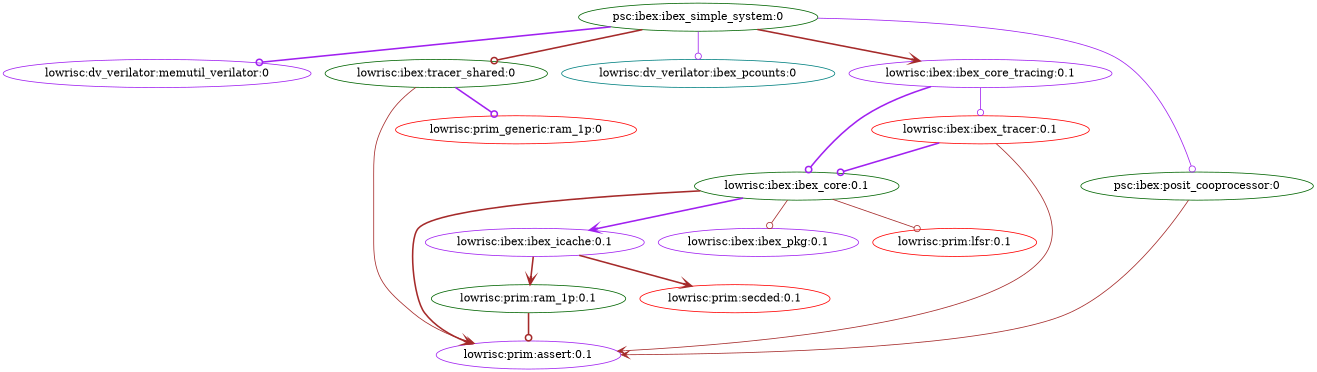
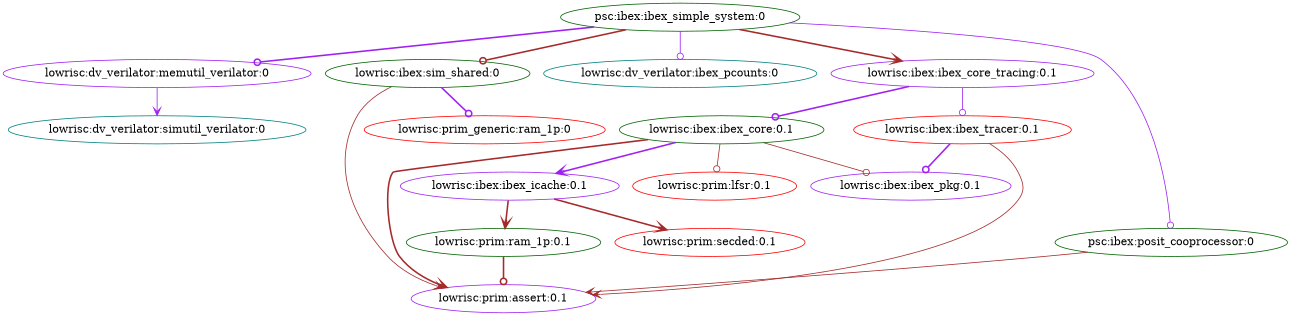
(436, 74) -> (428, 74)
none -> (157, 130)
(891, 157) -> (939, 156)
